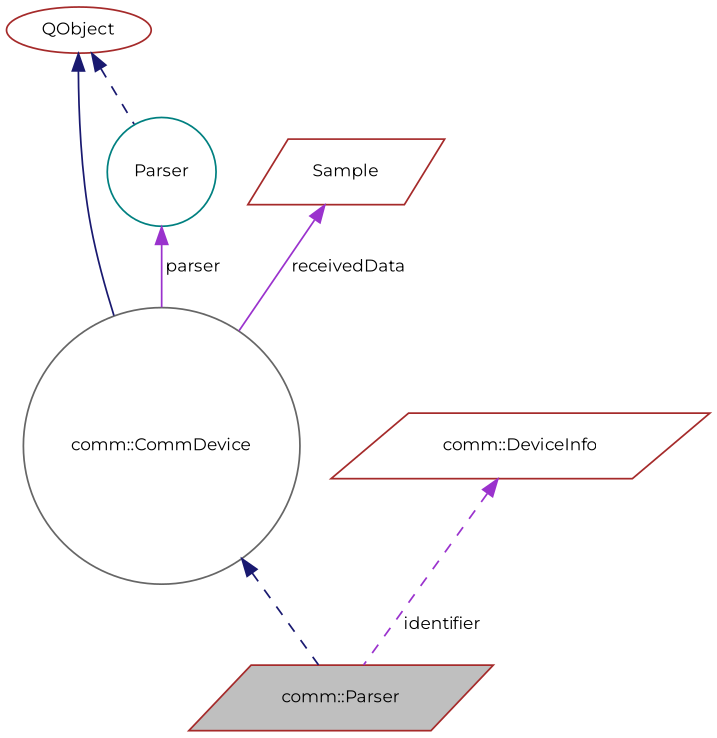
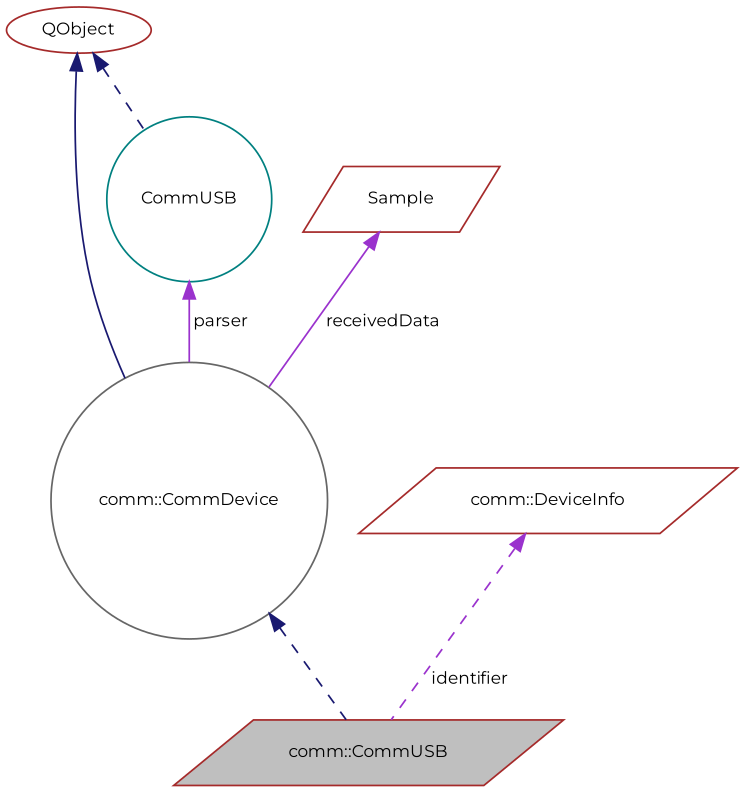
(162, 172) -> (189, 199)
(341, 698) -> (369, 753)
